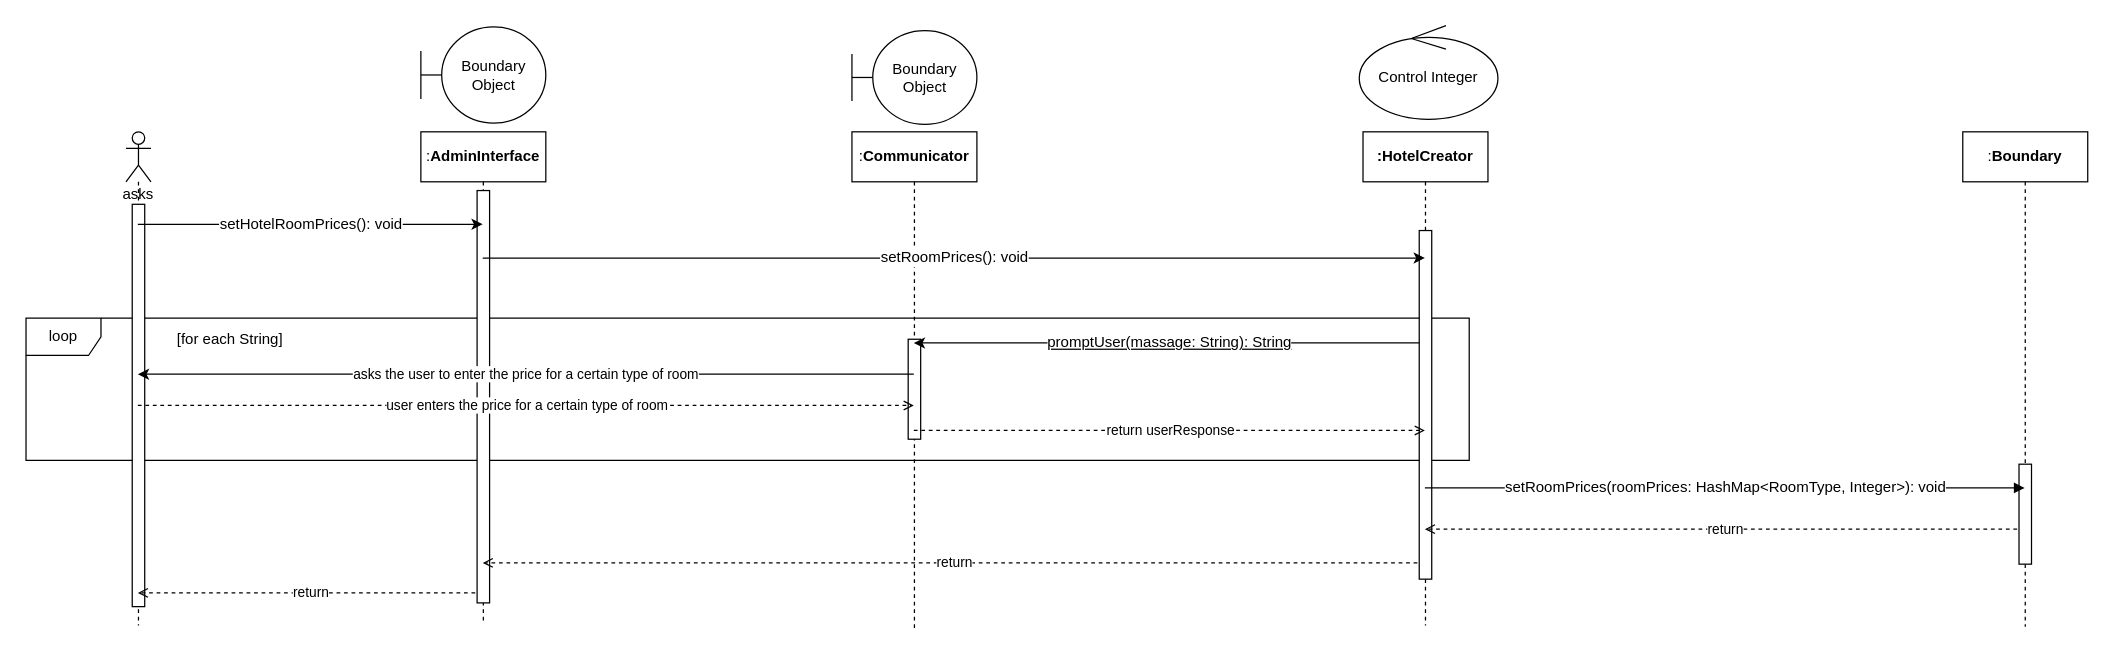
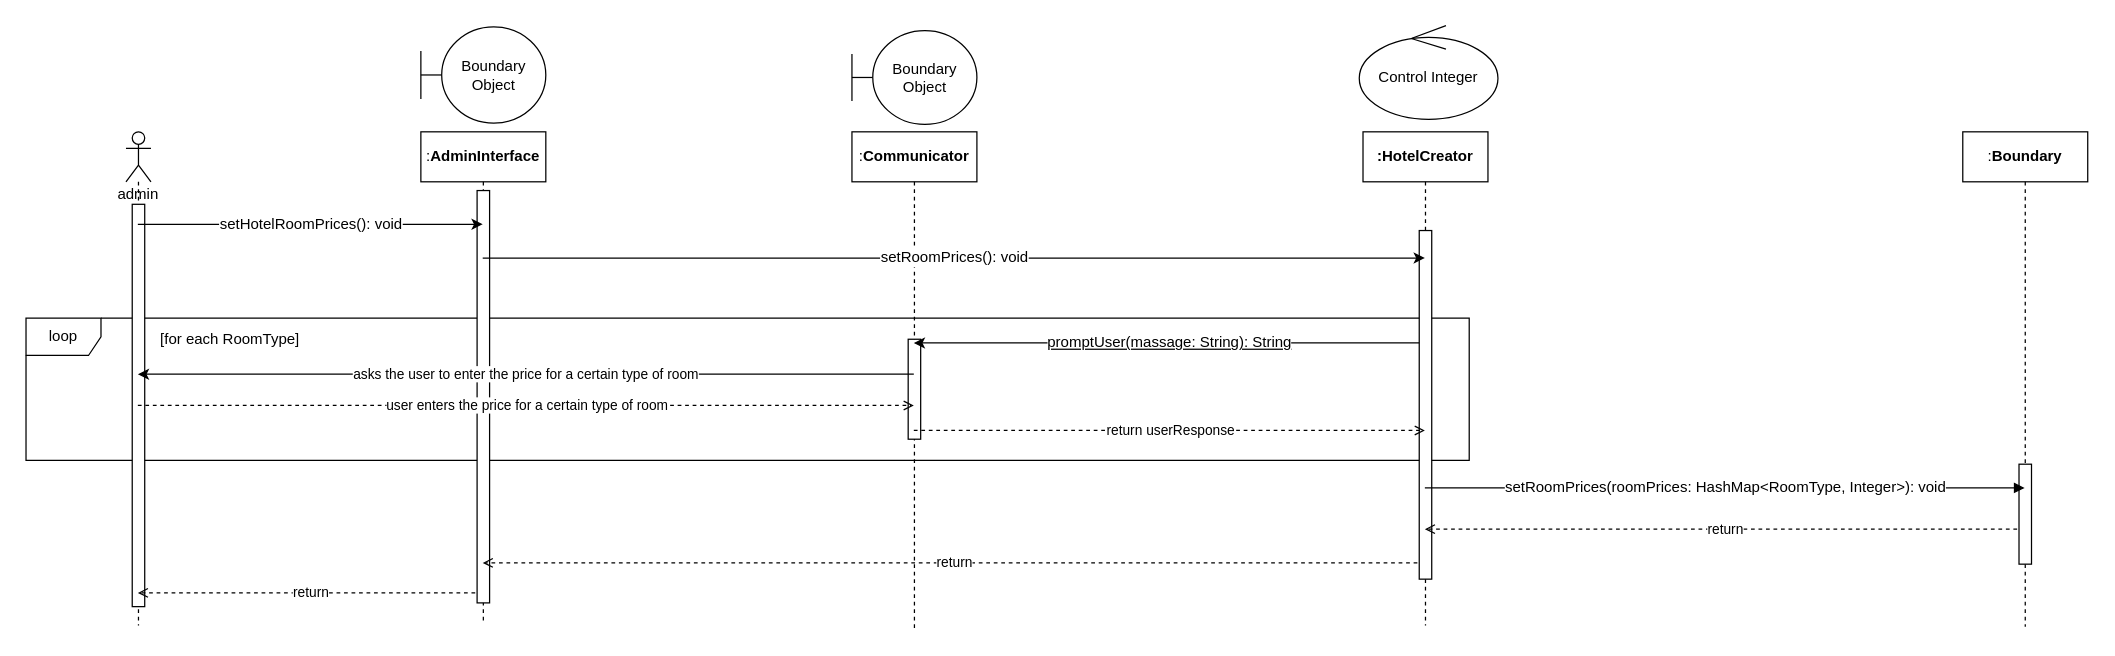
(138, 204) -> (138, 204)
(230, 339) -> (230, 339)
